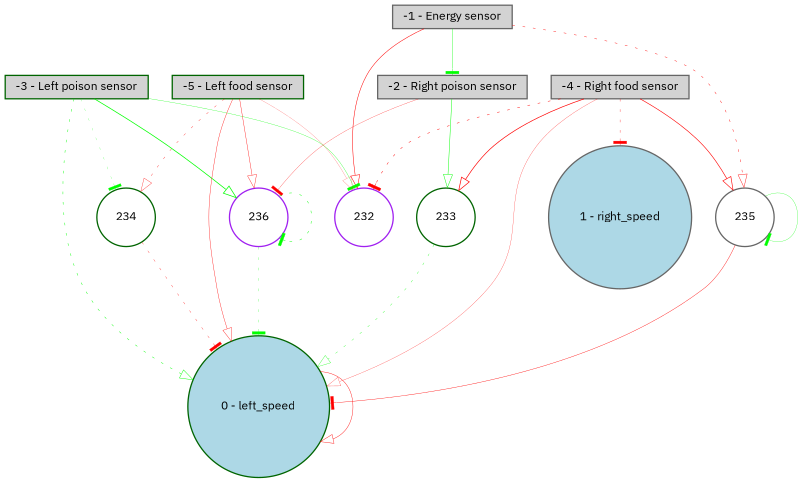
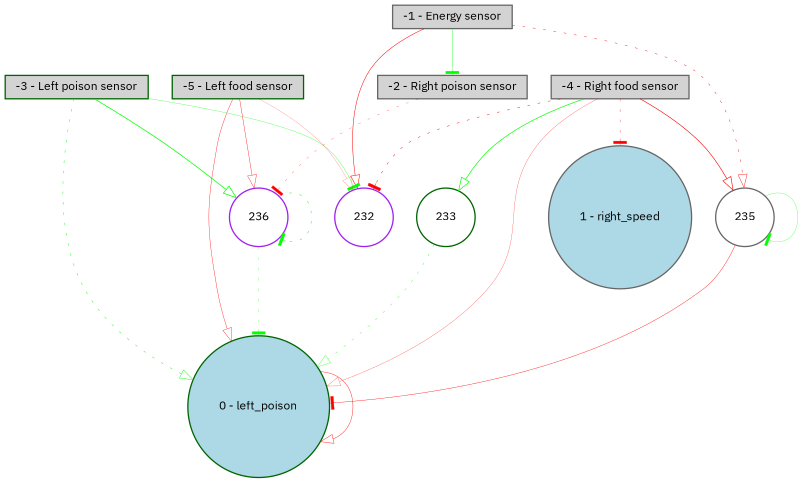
(517, 129) -> (517, 129)
(342, 133) -> (342, 133)
(450, 137) -> none
(126, 217) -> none
(259, 407) -> (259, 407)
